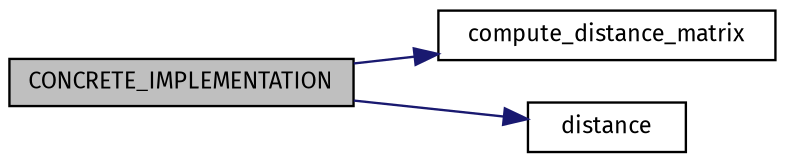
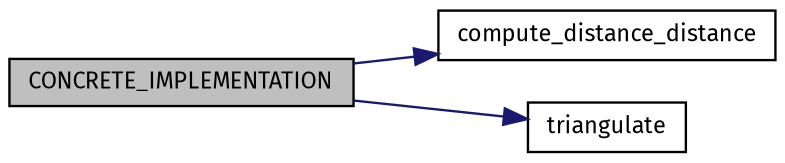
(607, 35) -> (607, 35)
(607, 127) -> (607, 127)
